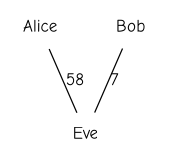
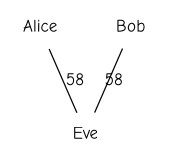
(115, 81) -> (115, 81)
